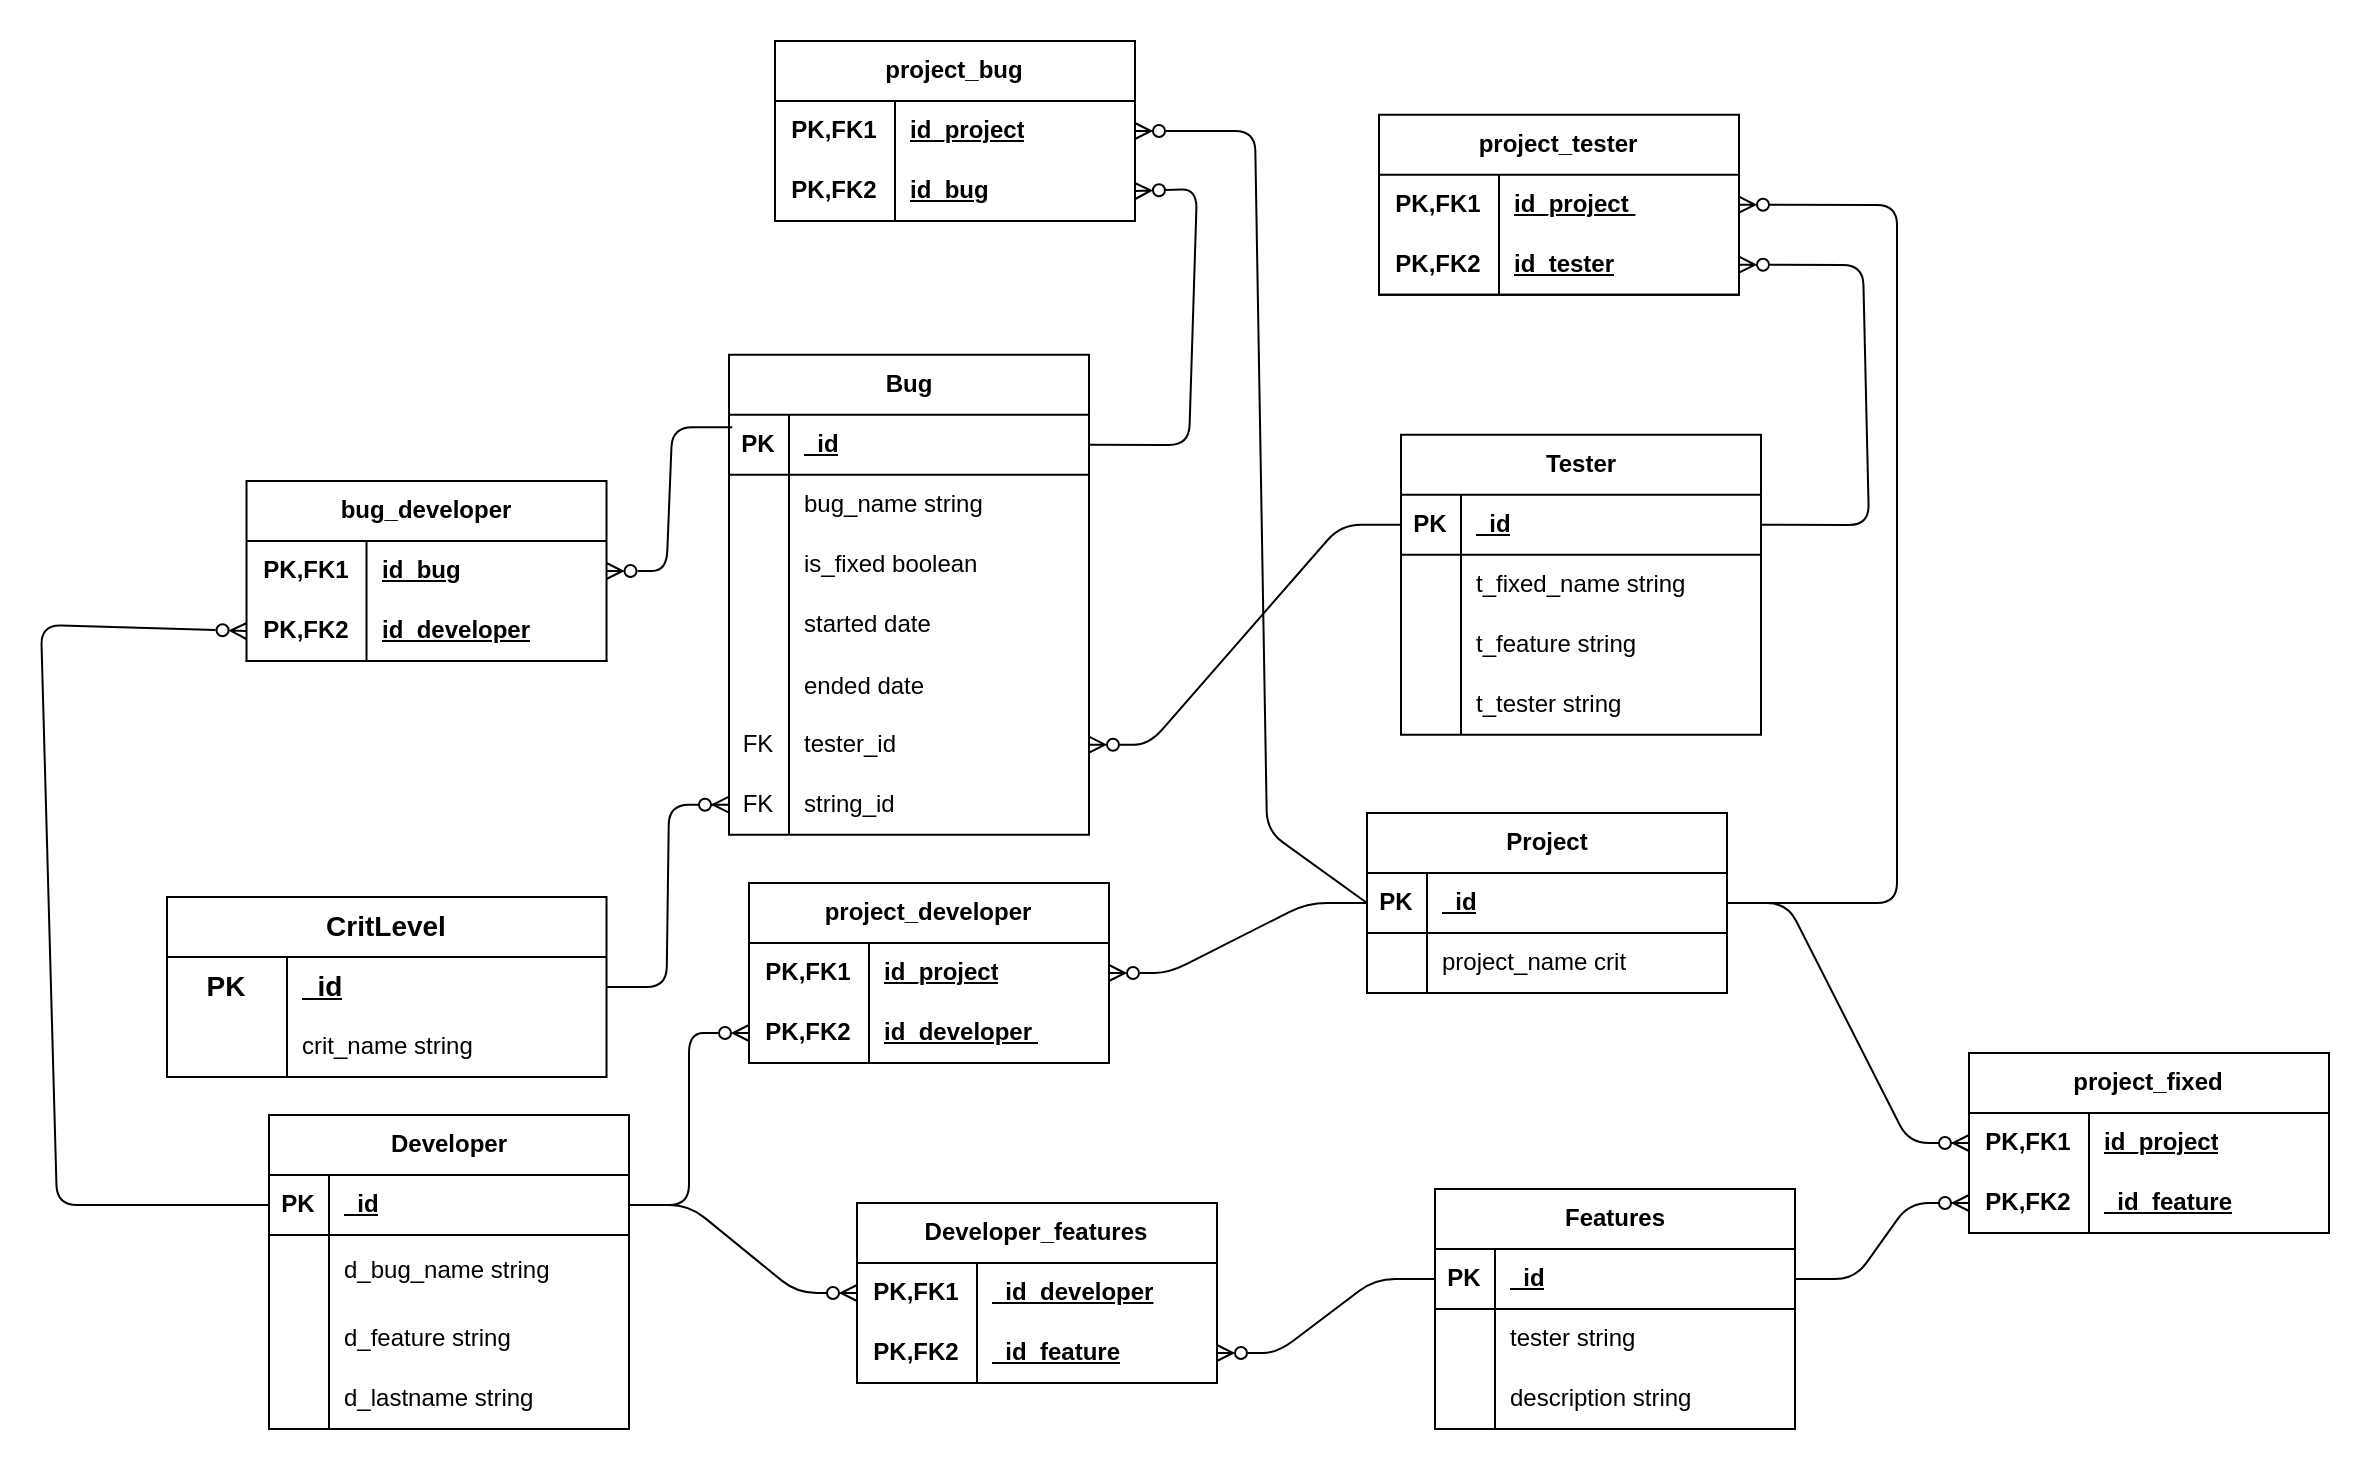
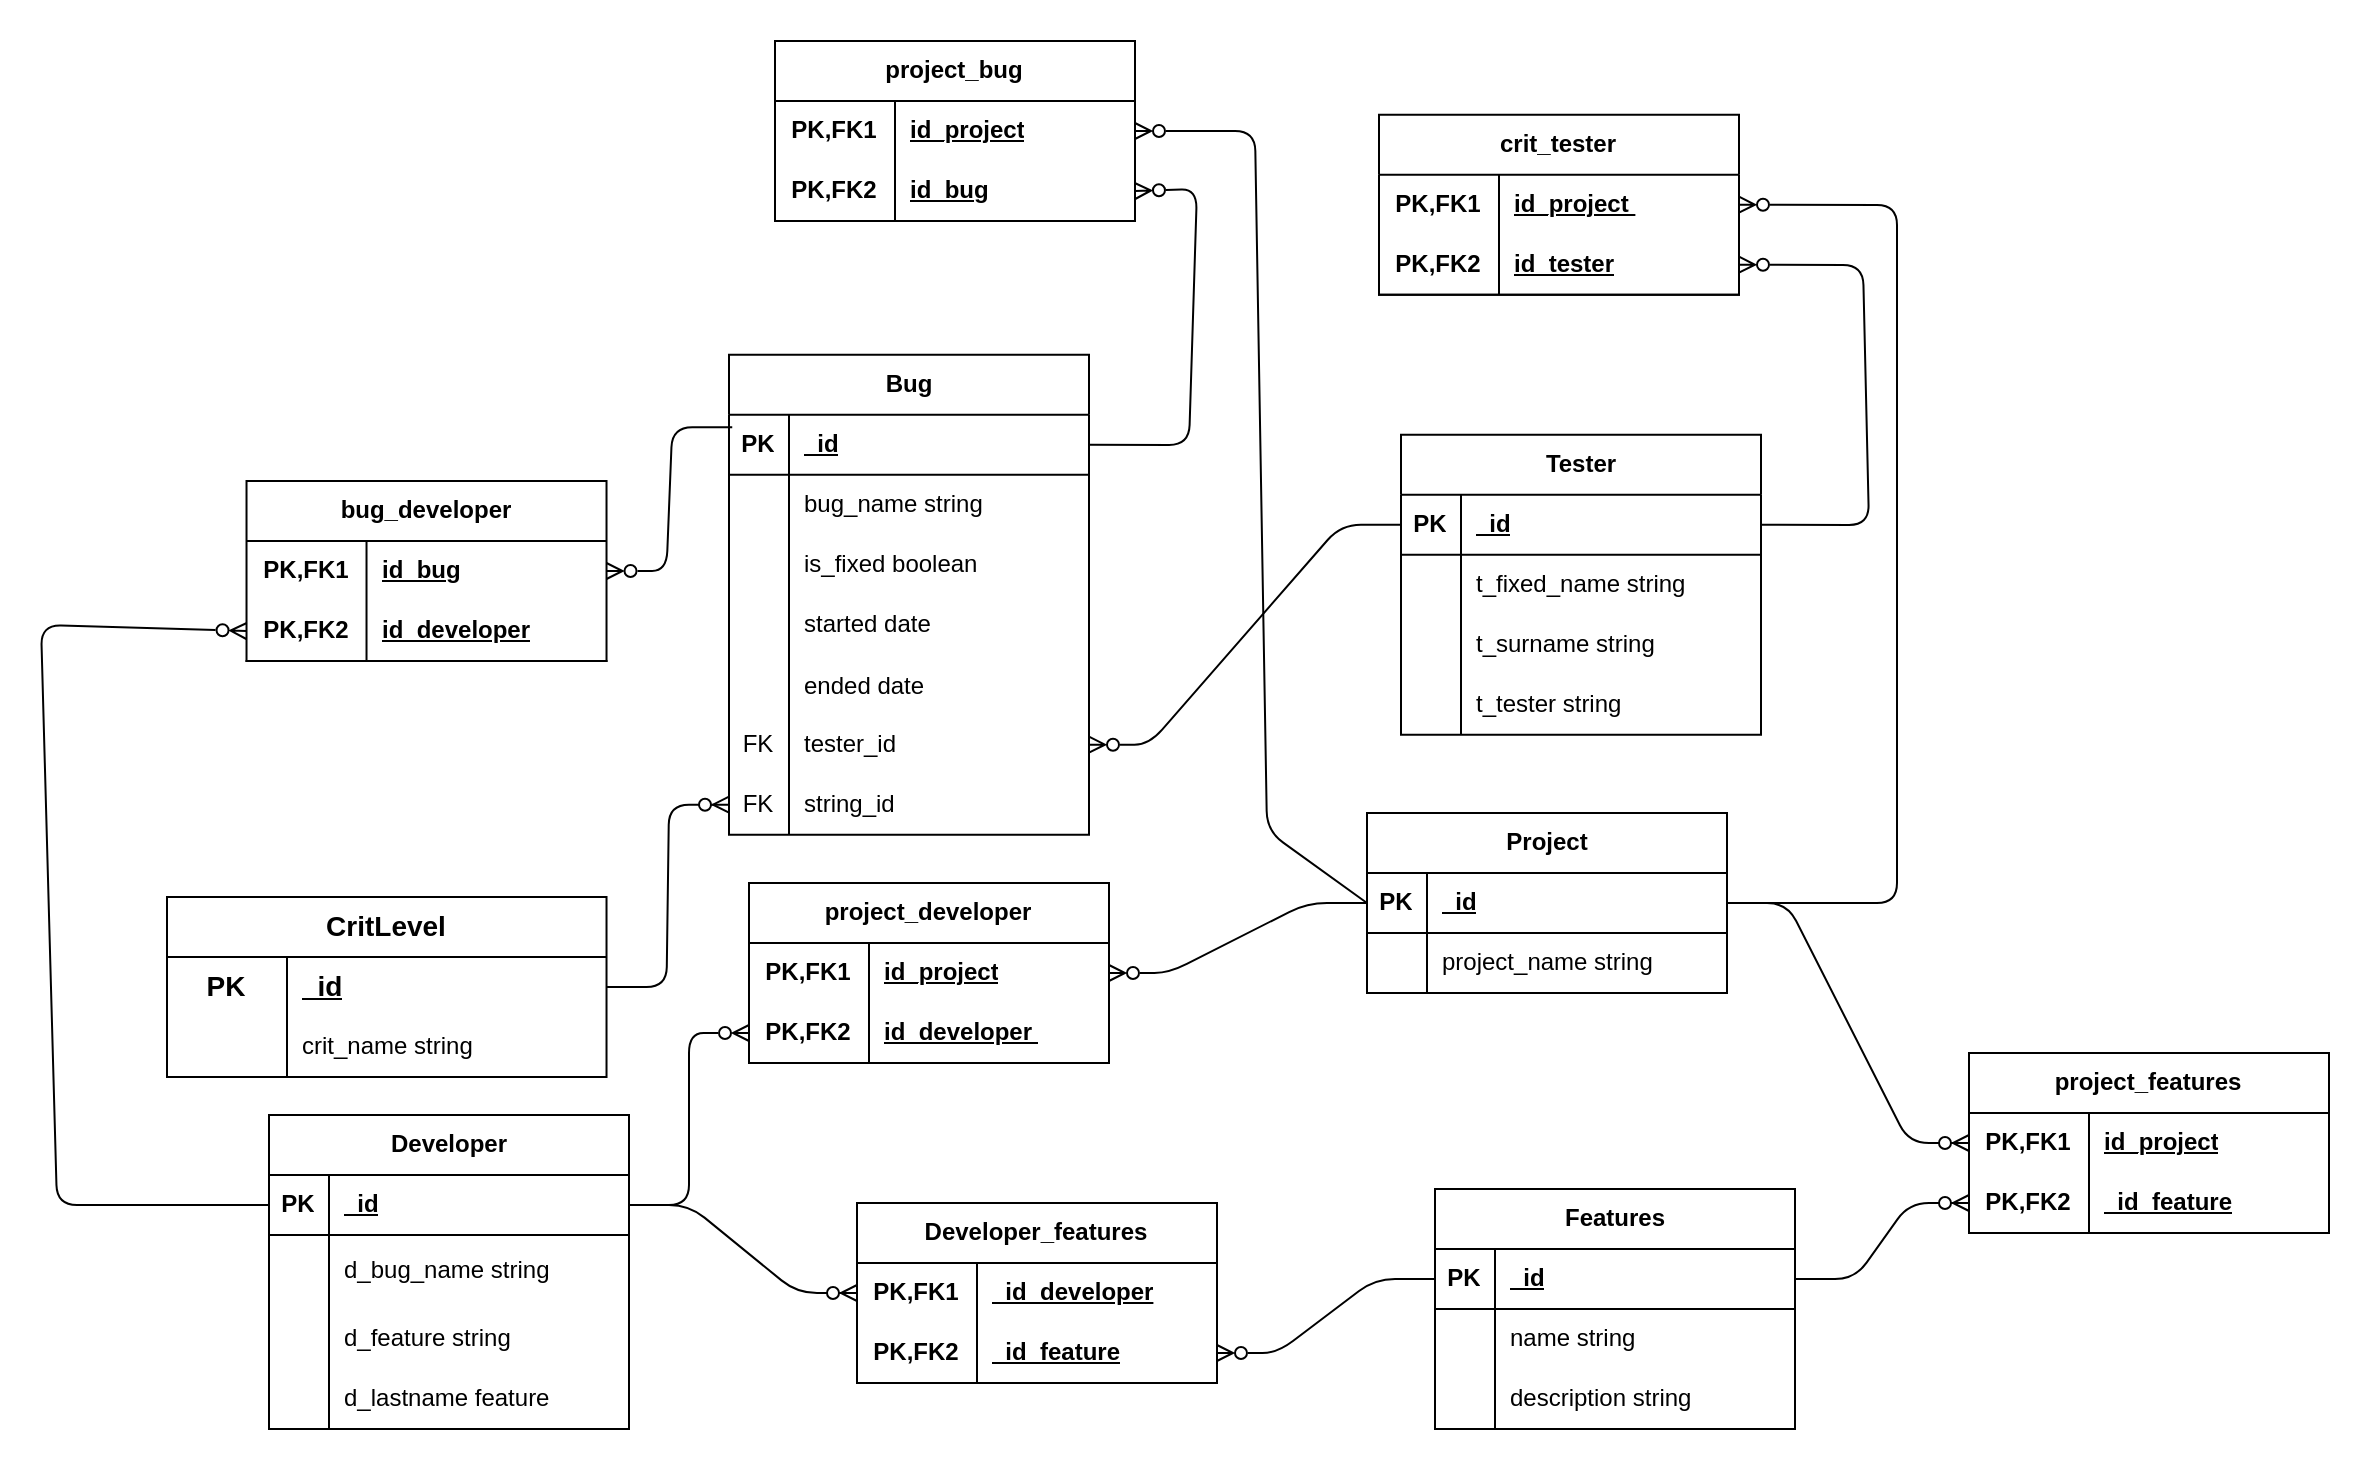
(1559, 145) -> (1559, 145)
(1578, 645) -> (1578, 645)
(1551, 963) -> (1564, 963)
(2149, 1083) -> (2149, 1083)
(1592, 1339) -> (1579, 1339)
(450, 1399) -> (460, 1399)
